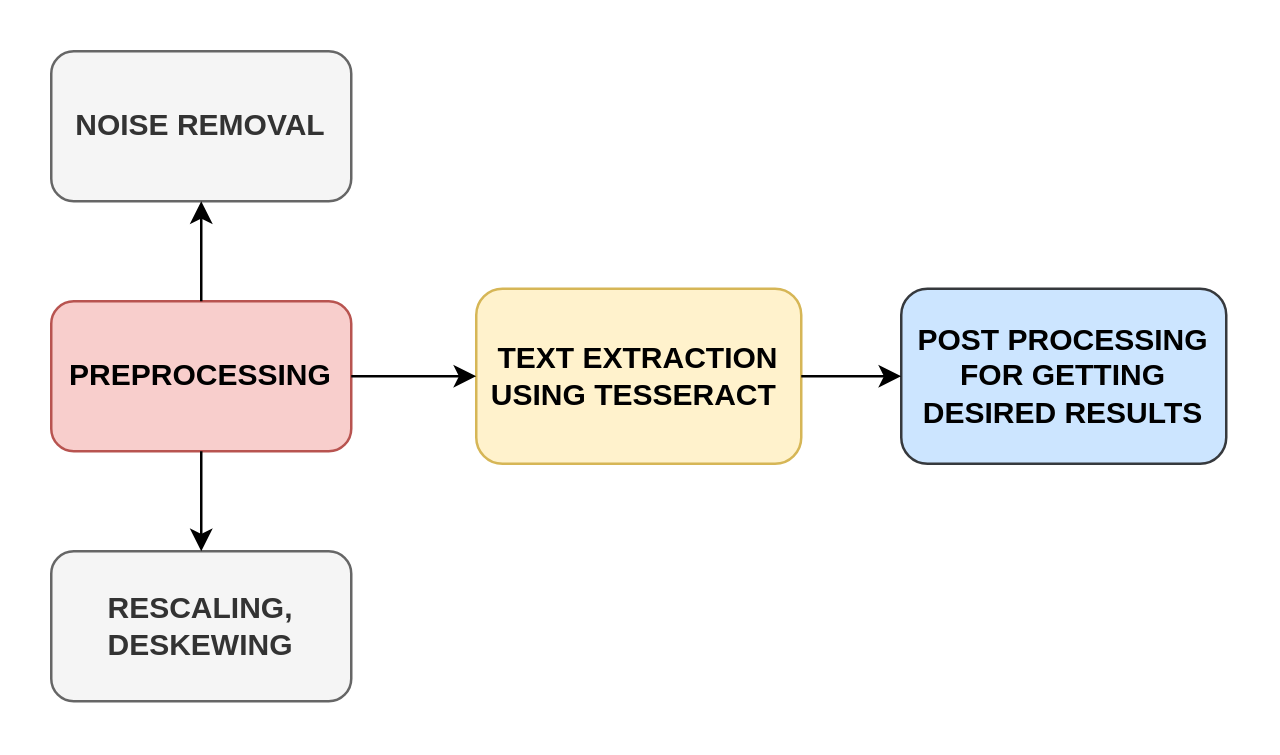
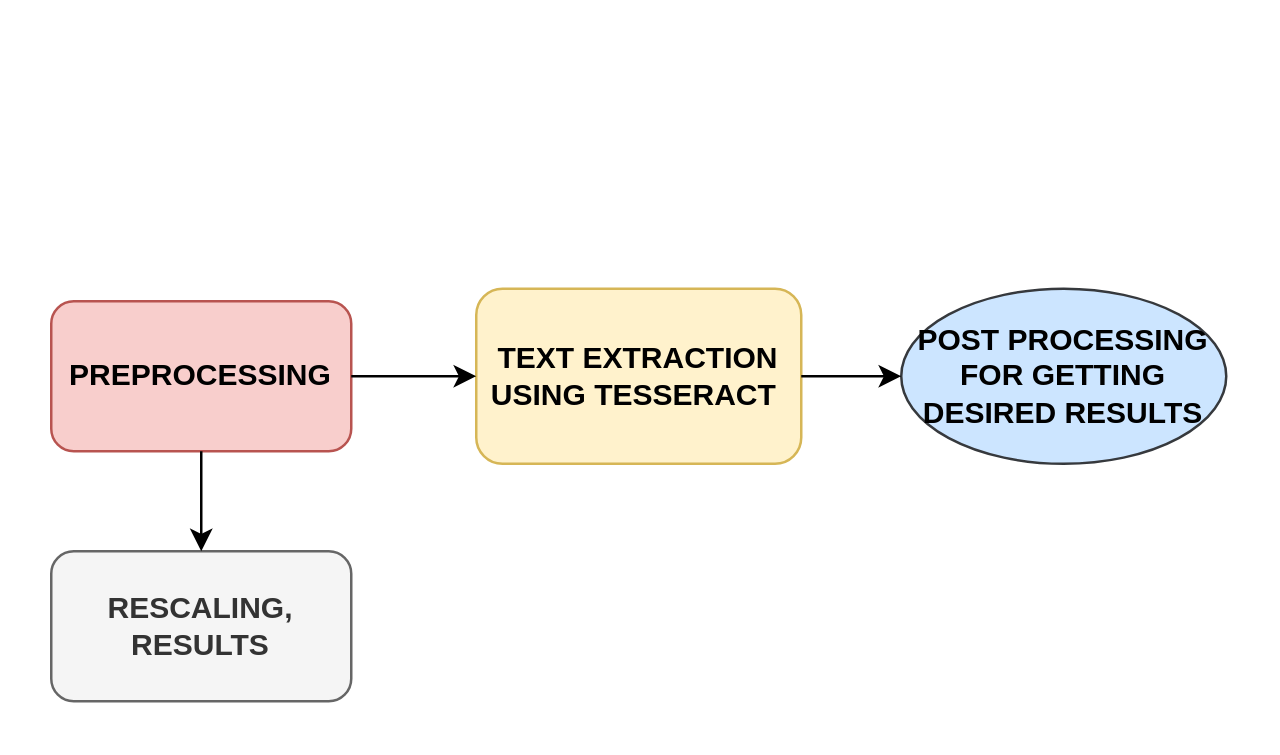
(201, 126) -> none
(201, 259) -> none
(1064, 376) -> (1064, 376)
(201, 626) -> (201, 626)
